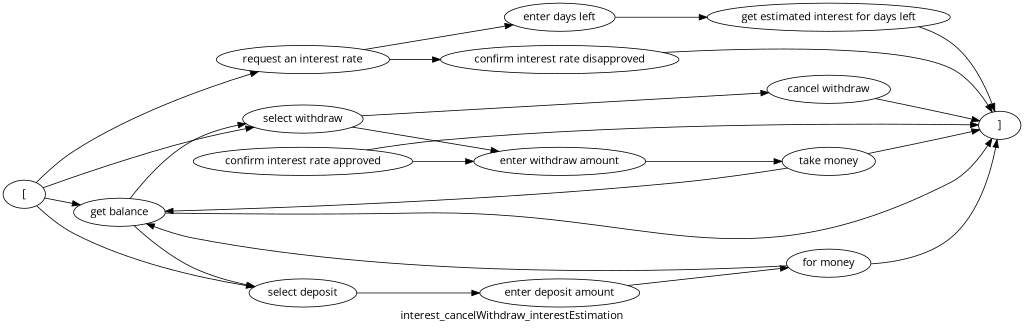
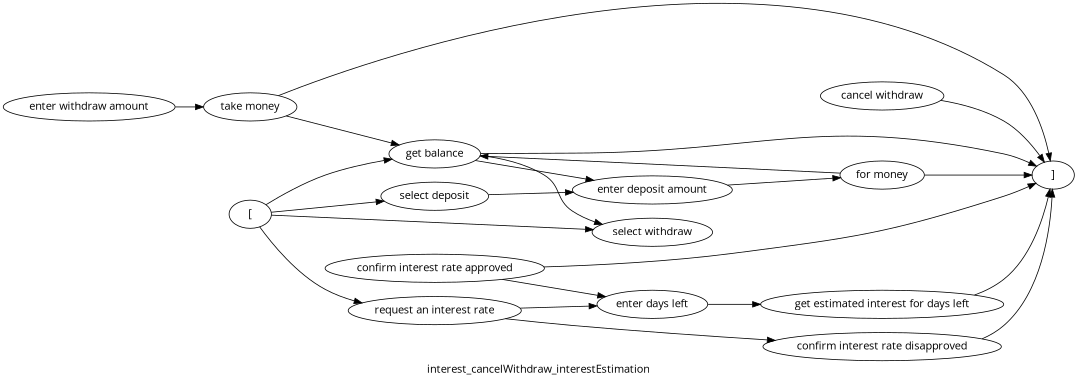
(561, 104) -> none
(415, 137) -> none
(439, 161) -> (550, 287)
(186, 264) -> (511, 167)
